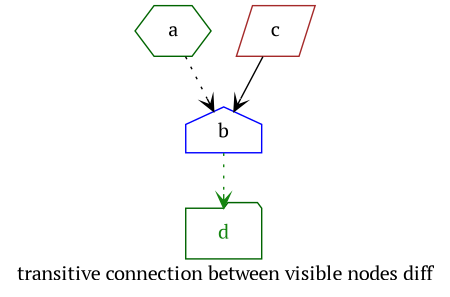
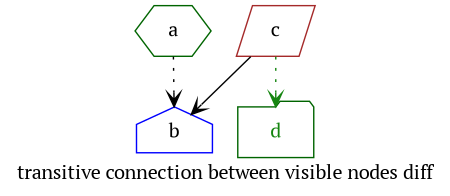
(224, 173) -> (276, 75)
